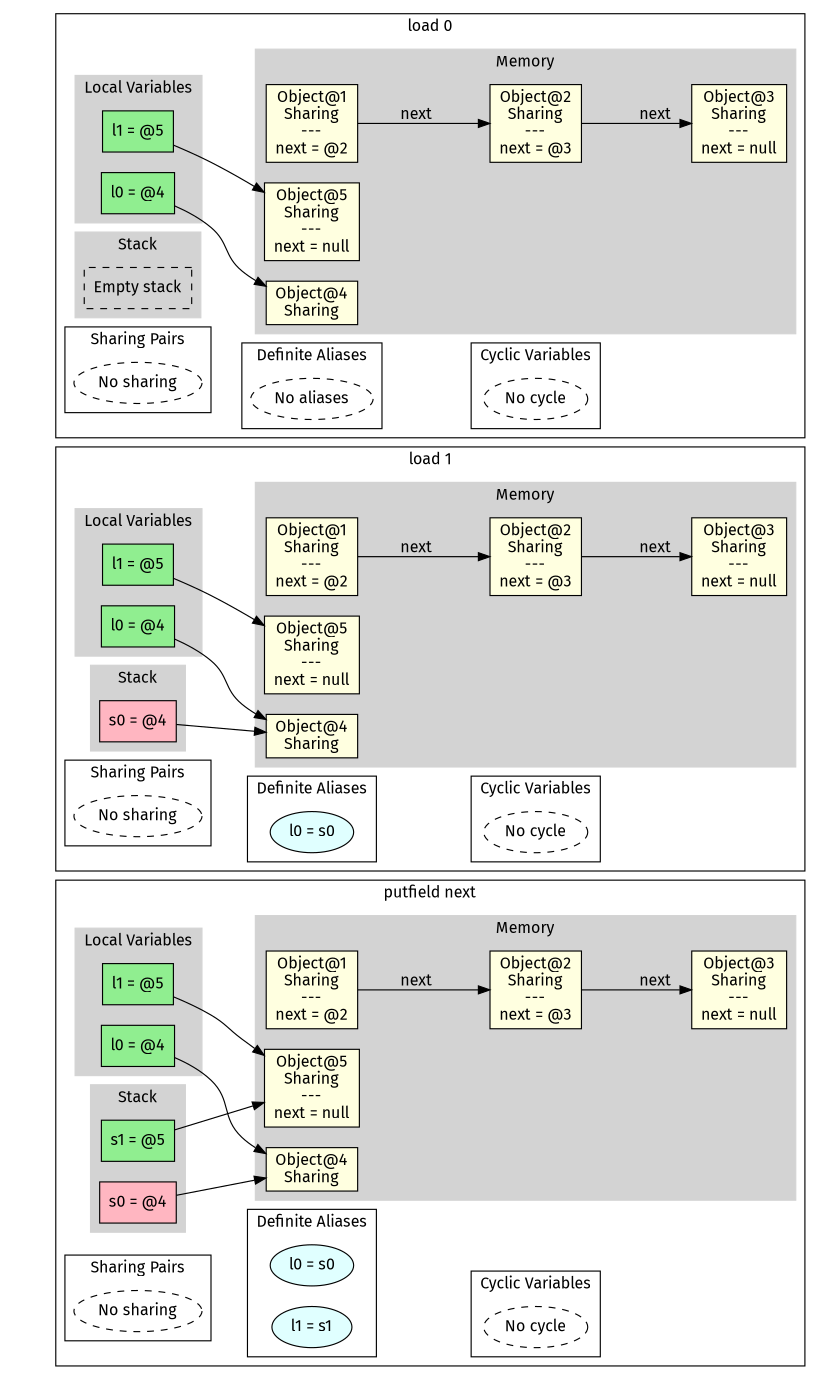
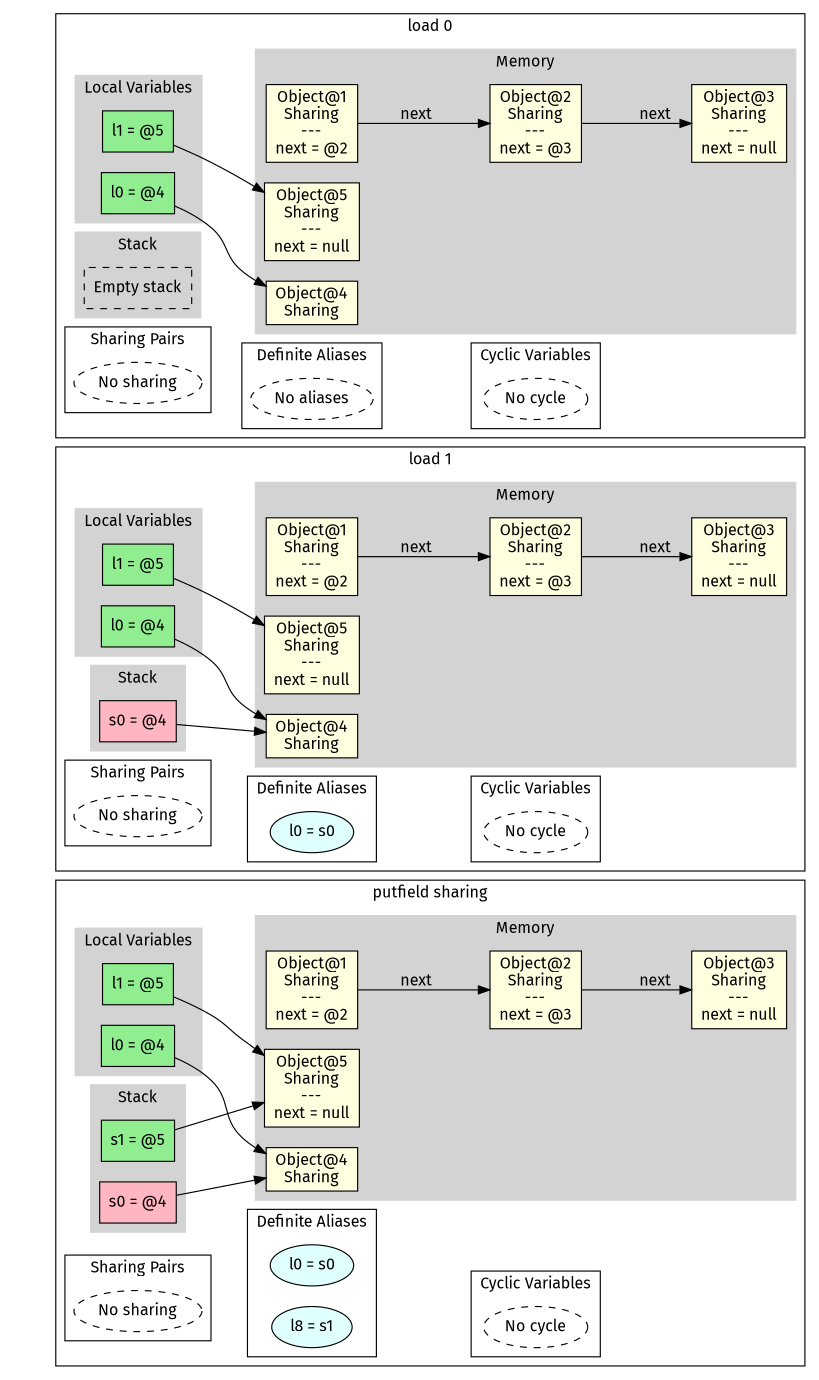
(430, 893) -> (430, 893)
(312, 1327) -> (312, 1327)
